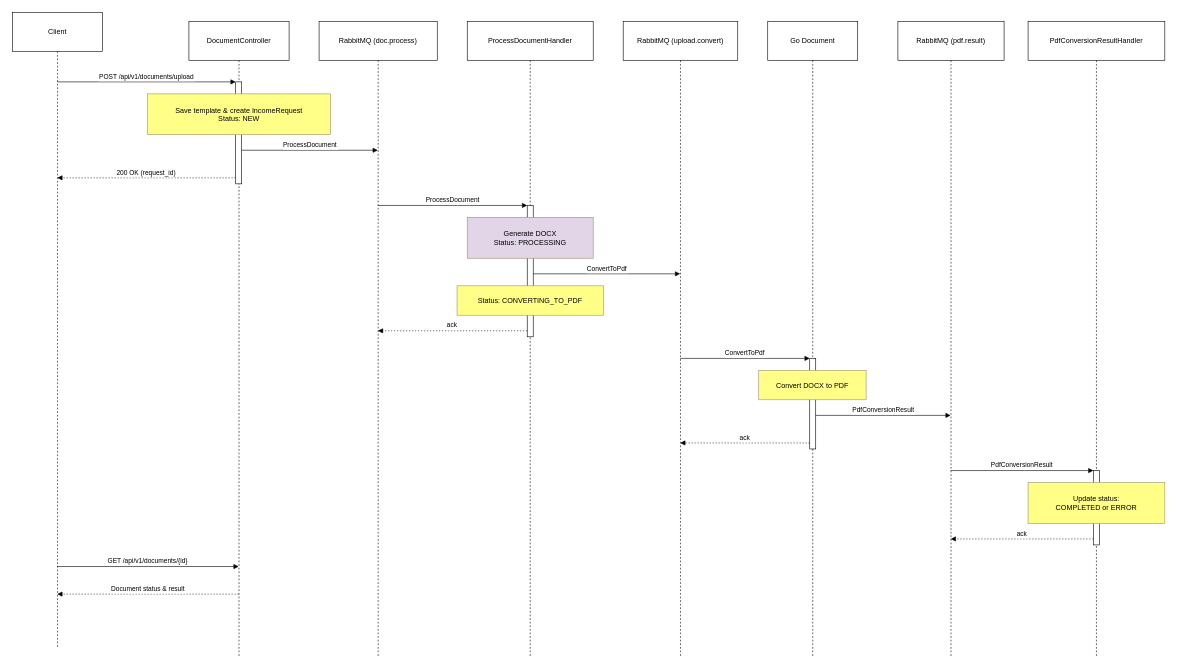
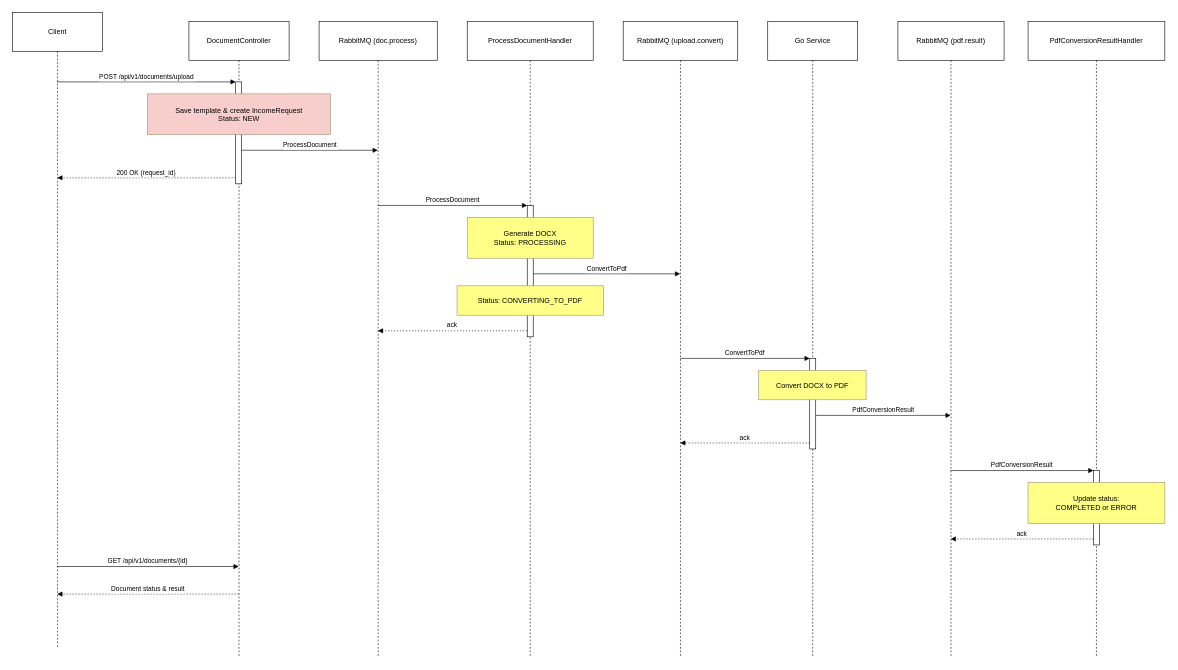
(813, 41) -> (813, 41)
(239, 114) -> (239, 114)
(530, 238) -> (530, 238)
